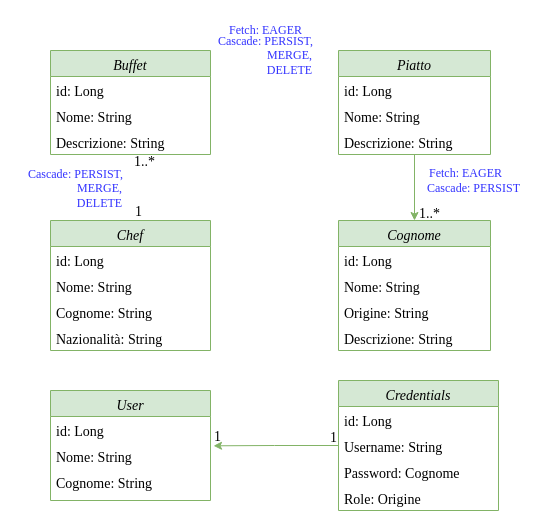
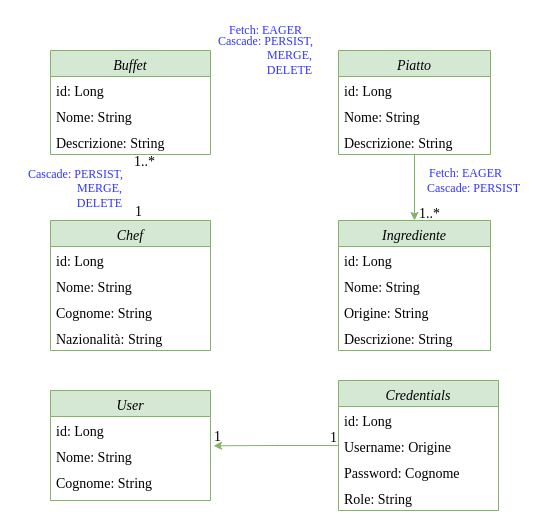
(414, 235) -> (414, 235)
(401, 447) -> (403, 447)
(386, 499) -> (384, 499)
